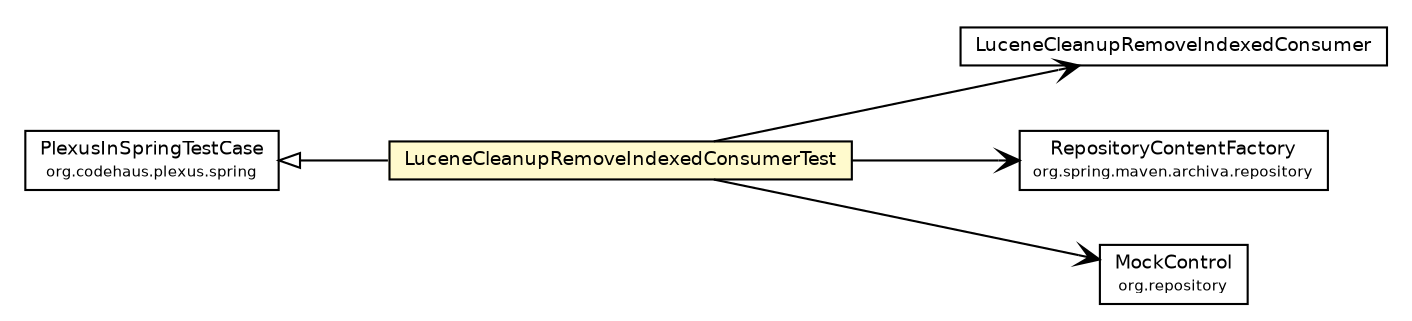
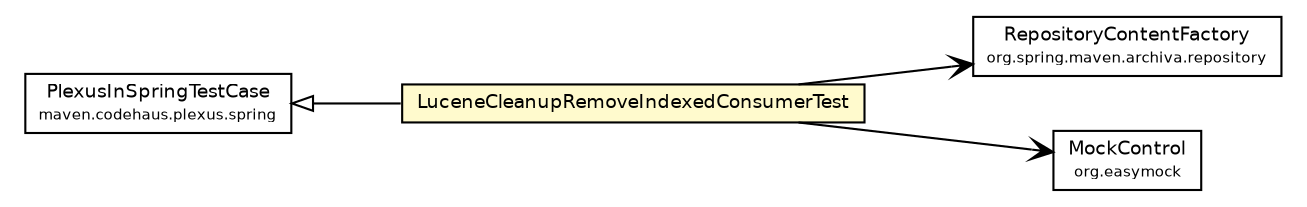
(1174, 46) -> none
(152, 172) -> (158, 115)
(1174, 286) -> (1127, 172)
